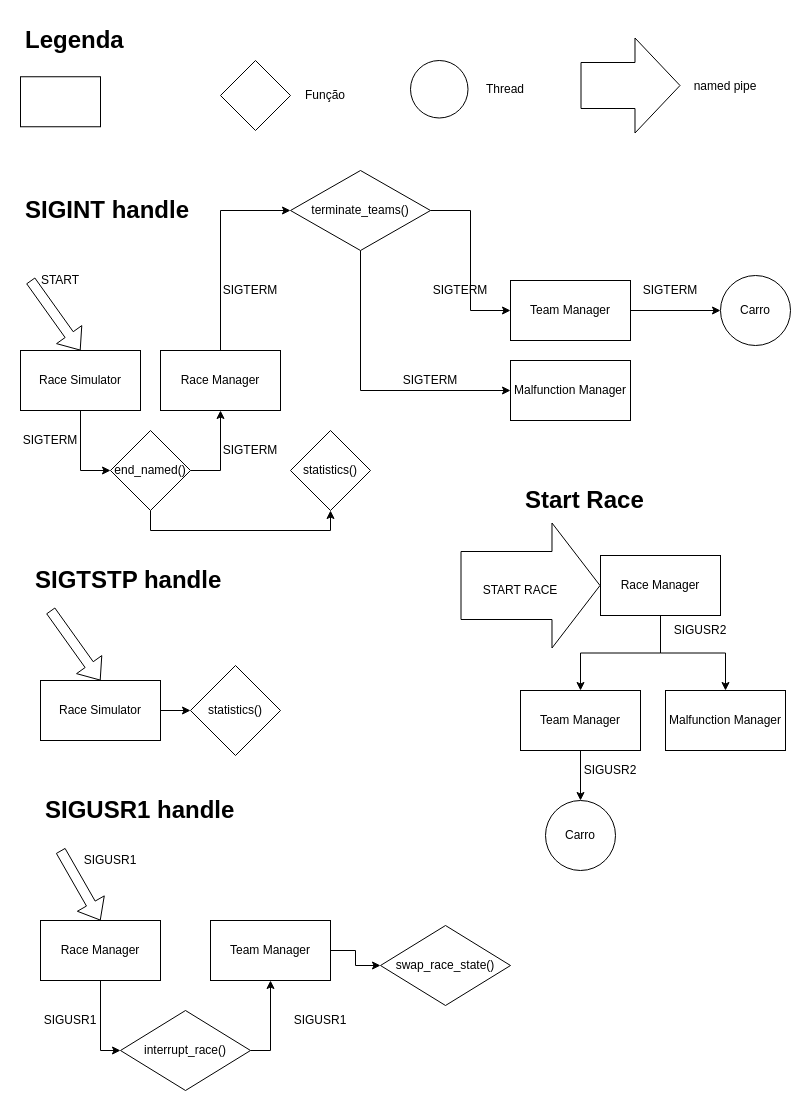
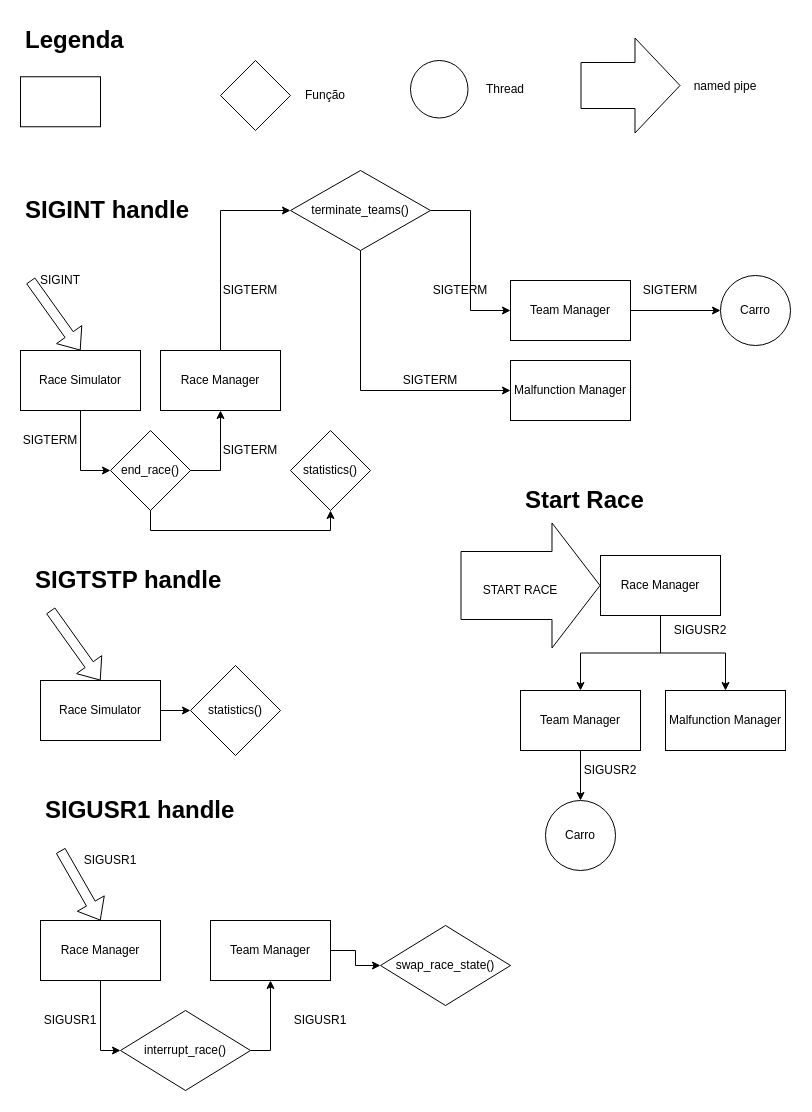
(61, 281) -> (61, 281)
(151, 471) -> (151, 471)
